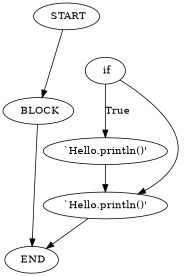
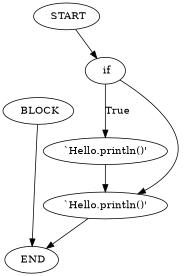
(54, 60) -> (84, 41)
